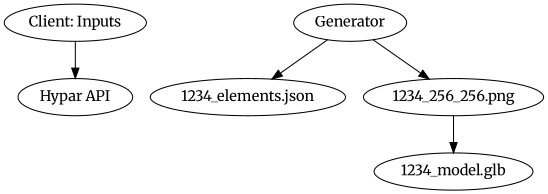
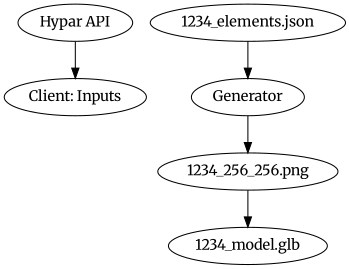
(75, 55) -> (75, 55)
(304, 56) -> (248, 55)
